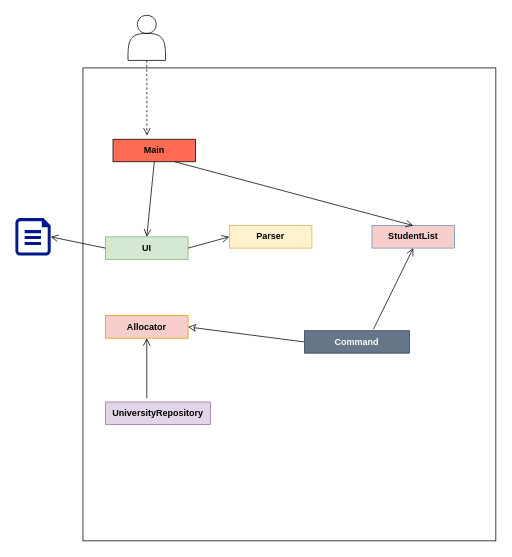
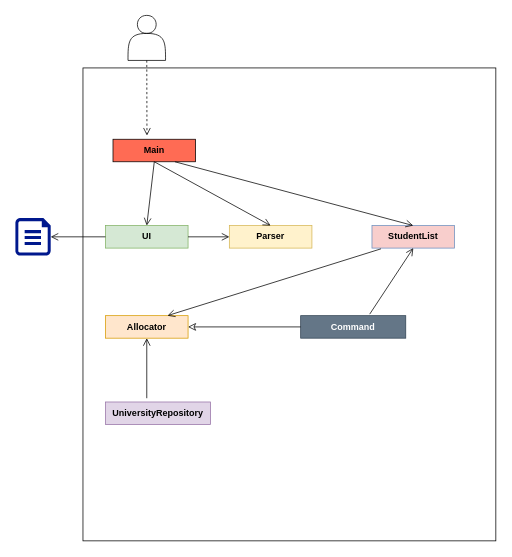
none -> (212, 194)
(147, 248) -> (147, 237)
none -> (275, 282)
(147, 327) -> (147, 327)
(357, 342) -> (353, 327)
